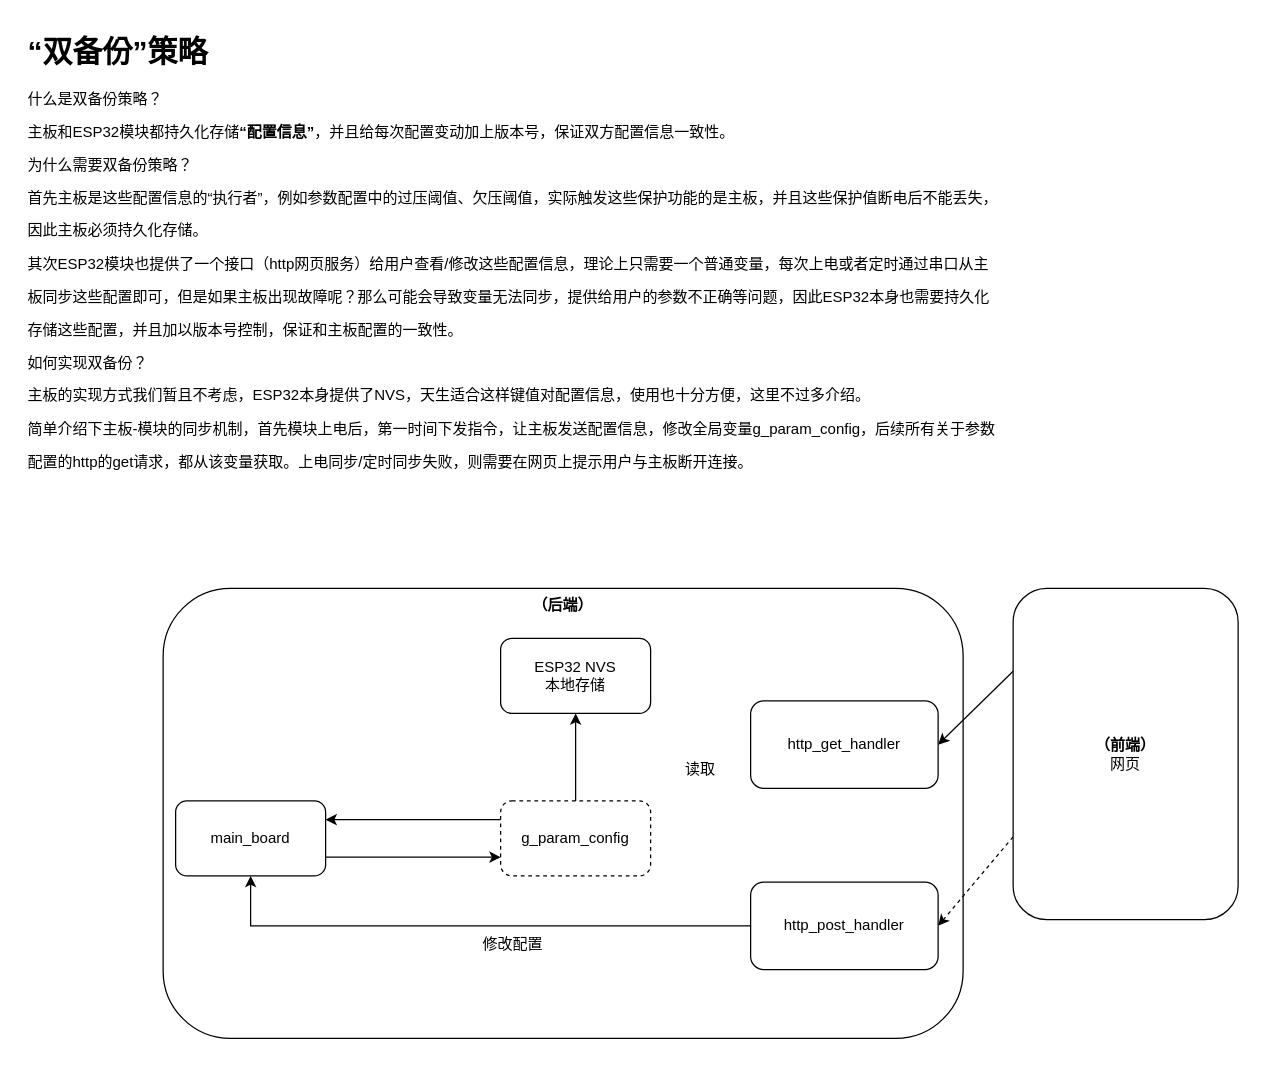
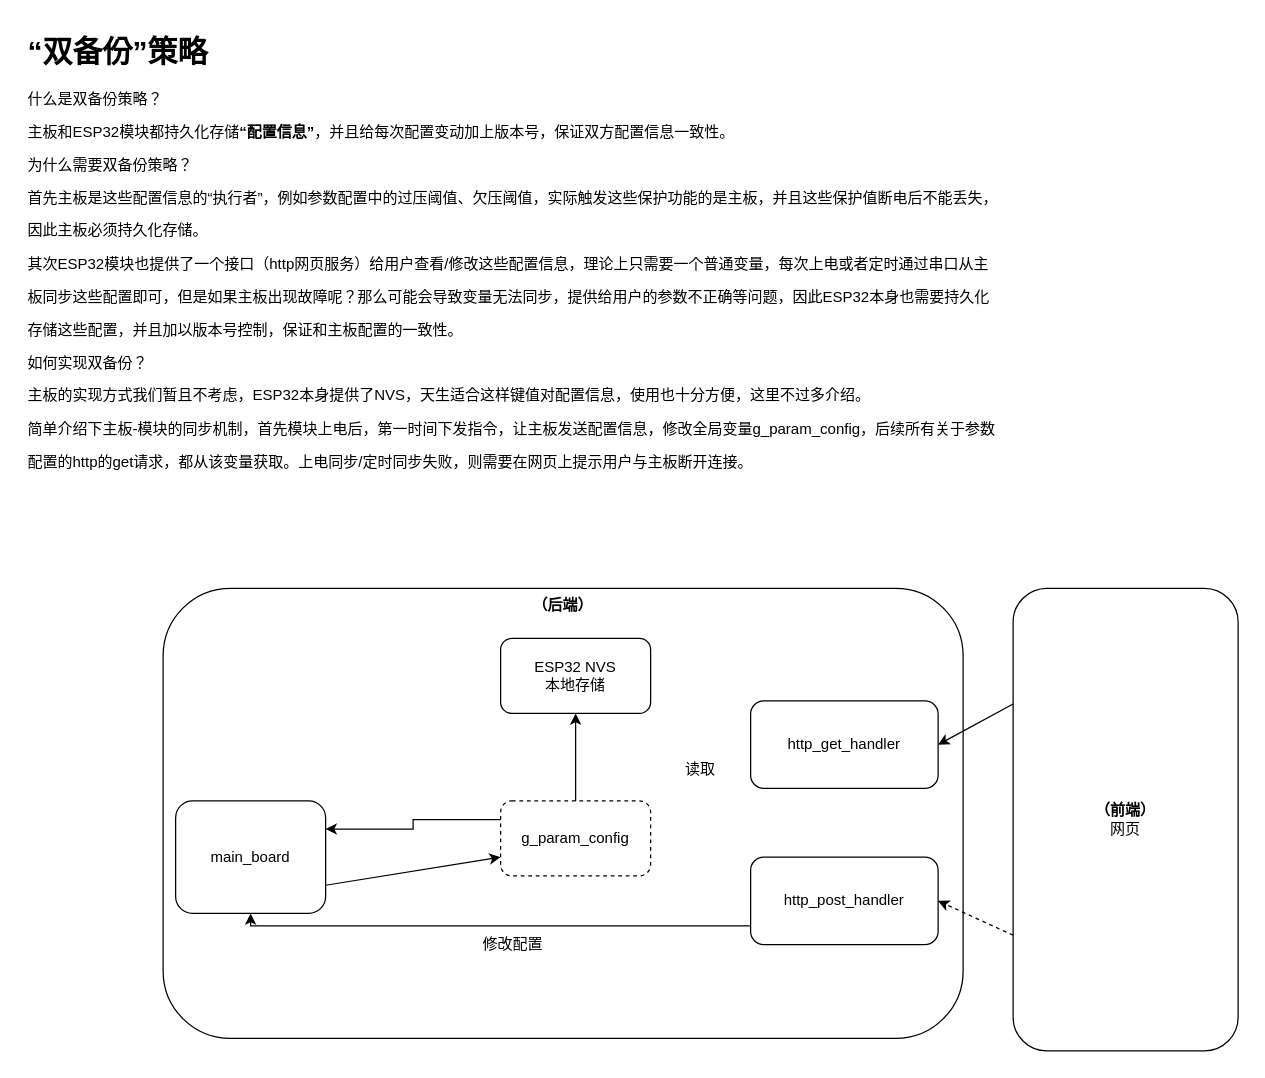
(1126, 754) -> (1126, 819)
(251, 838) -> (251, 857)
(844, 926) -> (844, 901)
